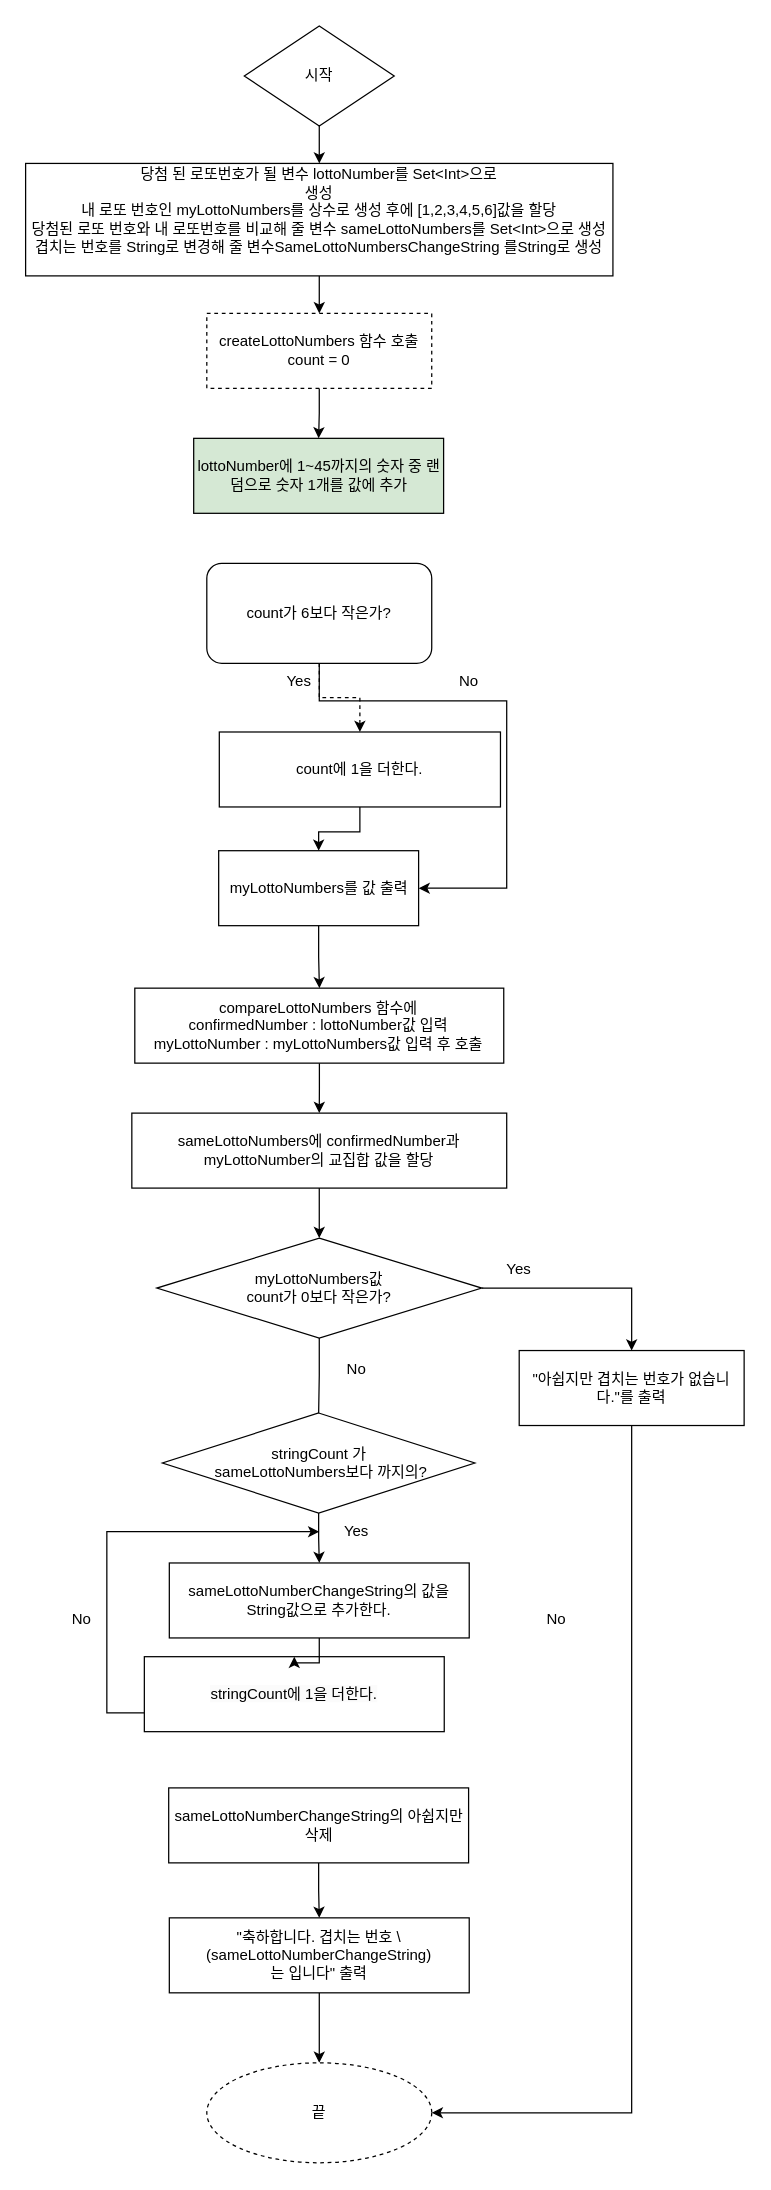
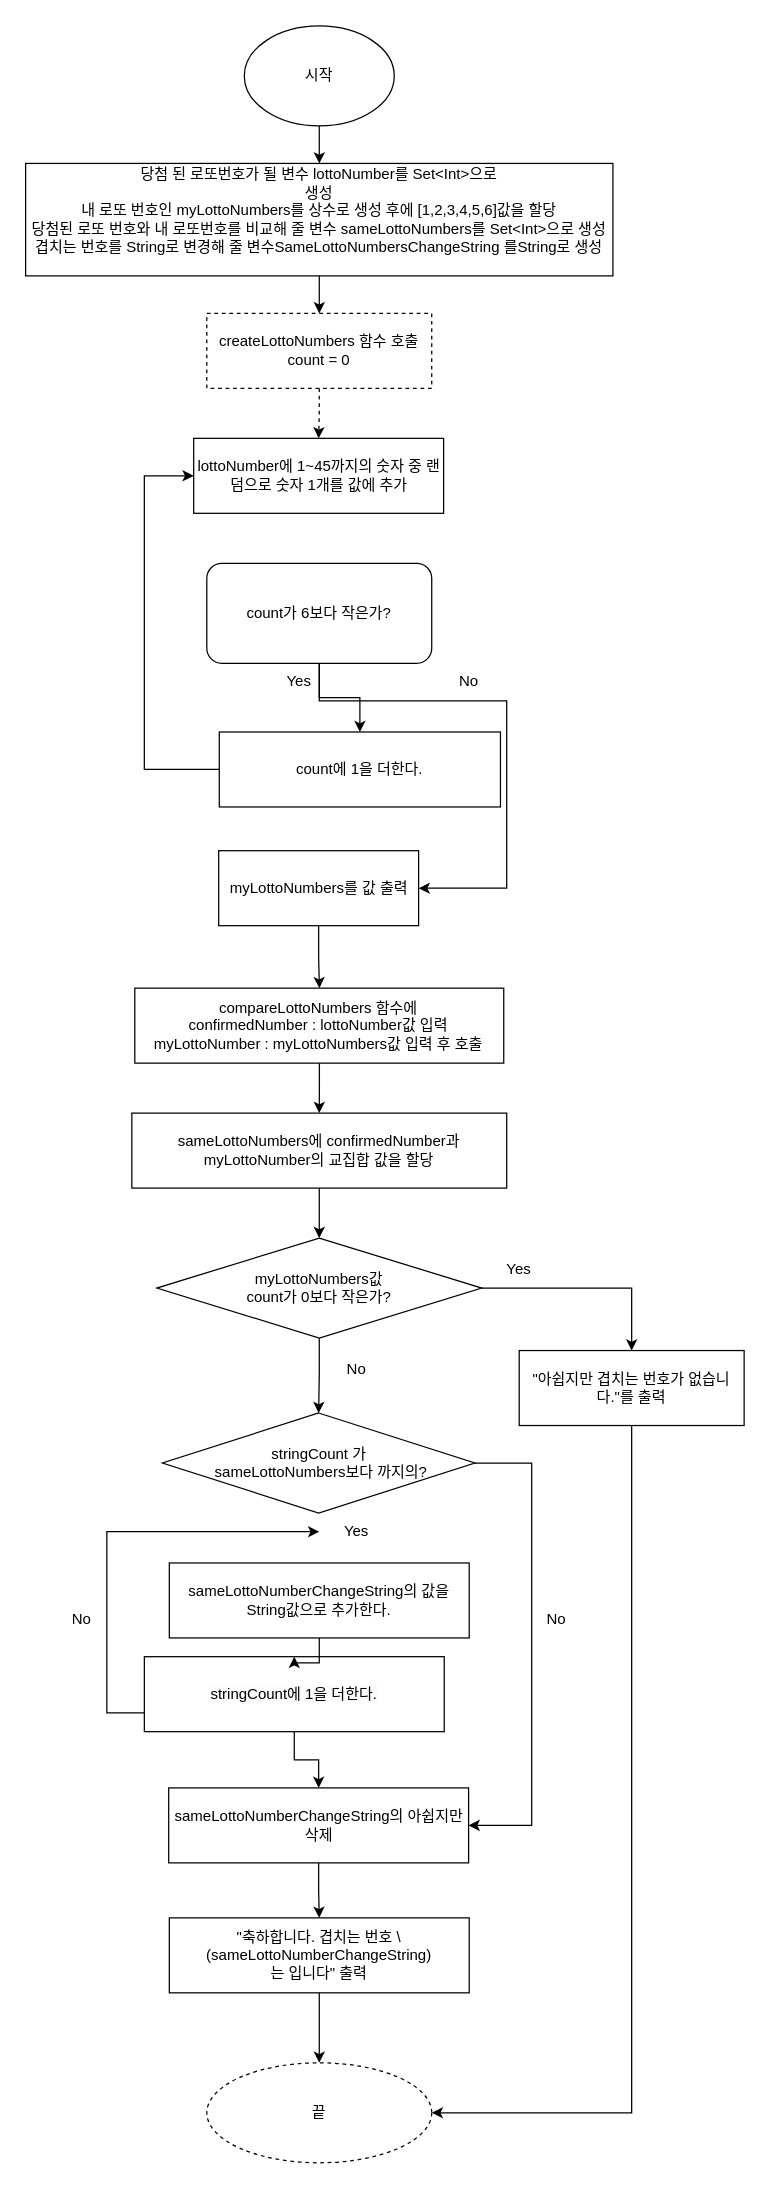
(319, 76) -> (319, 76)
(319, 408) -> (319, 408)
(319, 476) -> (319, 476)
none -> (144, 640)
(353, 698) -> (353, 698)
(347, 832) -> none
(319, 1406) -> (319, 1403)
(319, 1534) -> none
none -> (532, 1643)
none -> (303, 1760)
